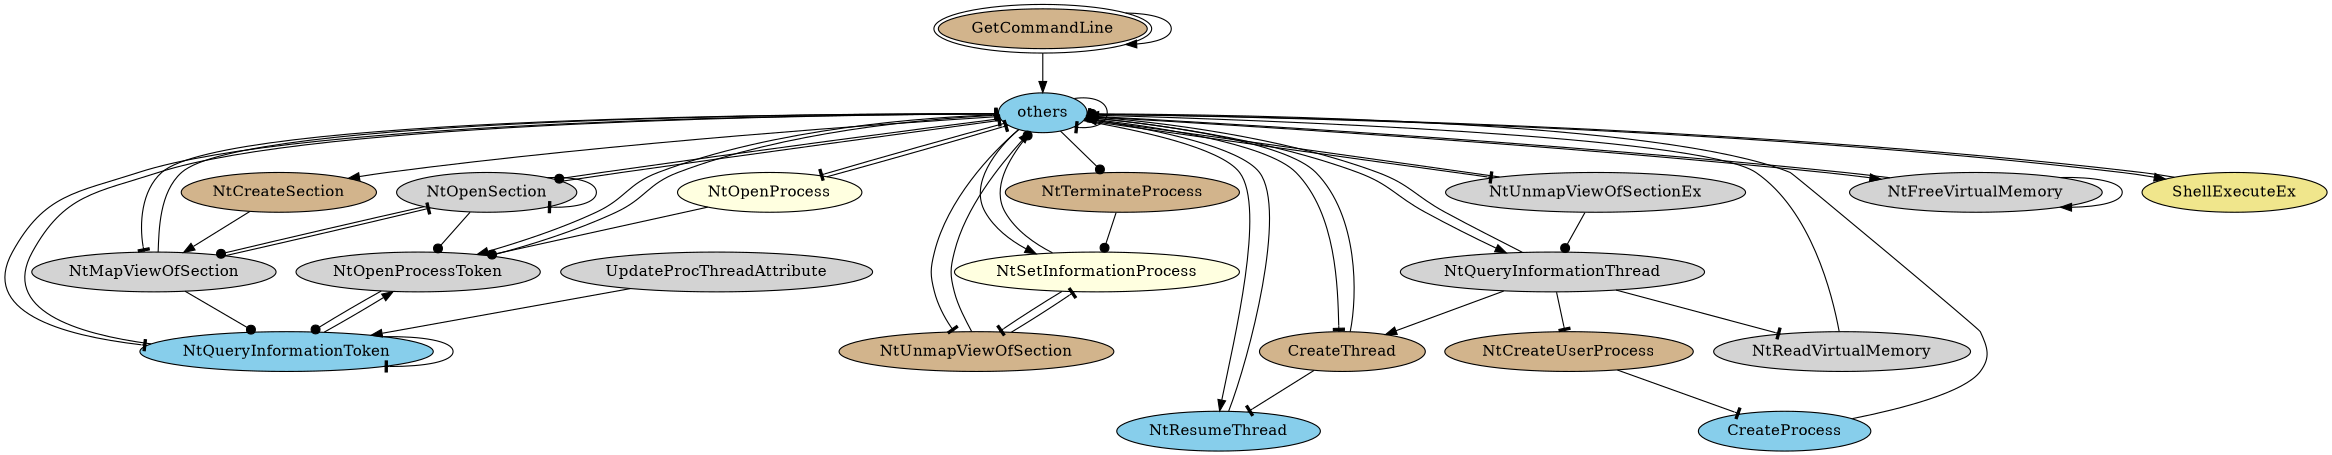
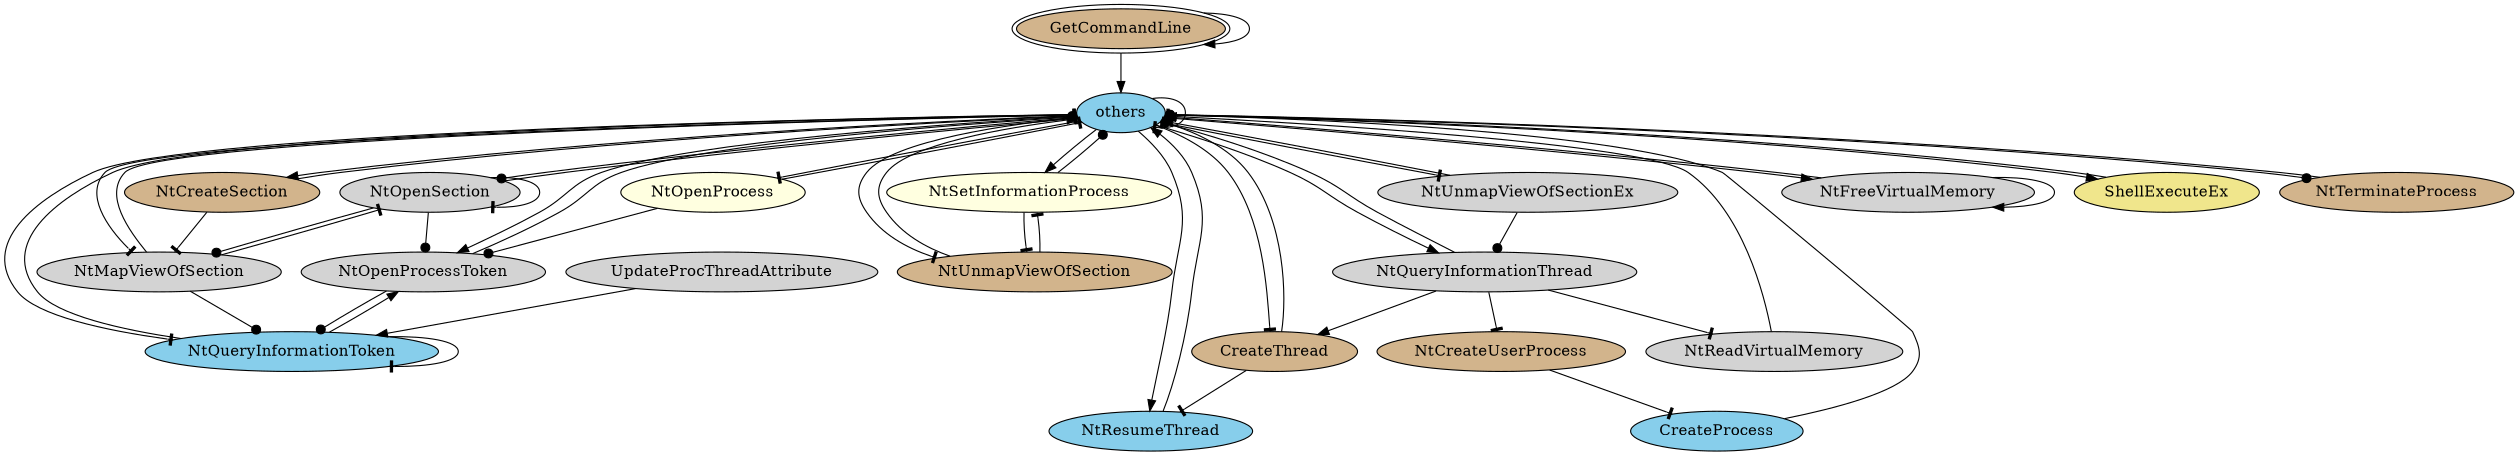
none -> (681, 140)
(1111, 228) -> (1748, 135)
(222, 229) -> (193, 230)
